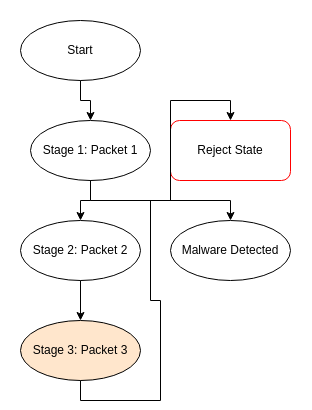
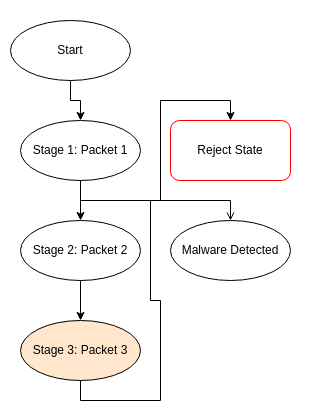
(81, 51) -> (71, 51)
(91, 151) -> (81, 151)
(231, 212) -> (231, 214)
